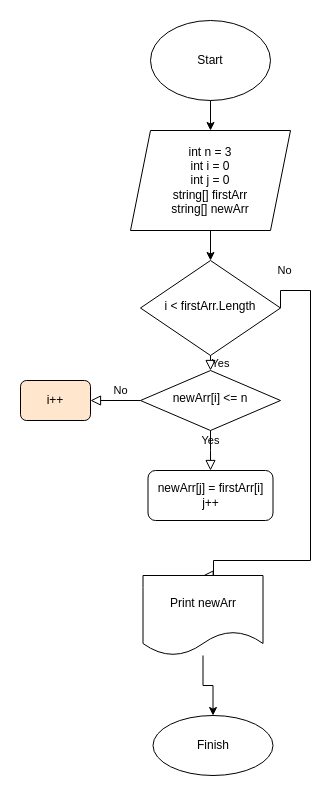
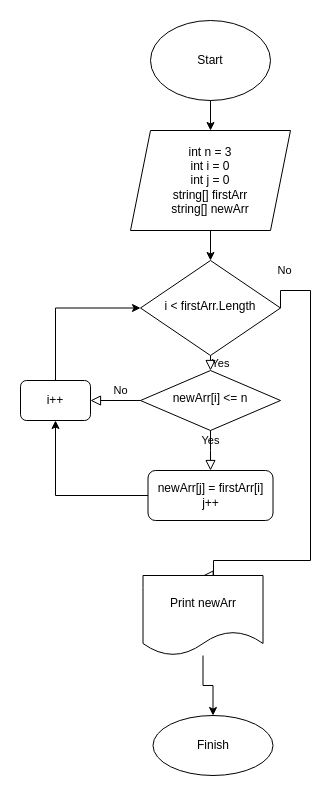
none -> (59, 308)
(56, 401) -> (56, 401)
none -> (68, 496)
